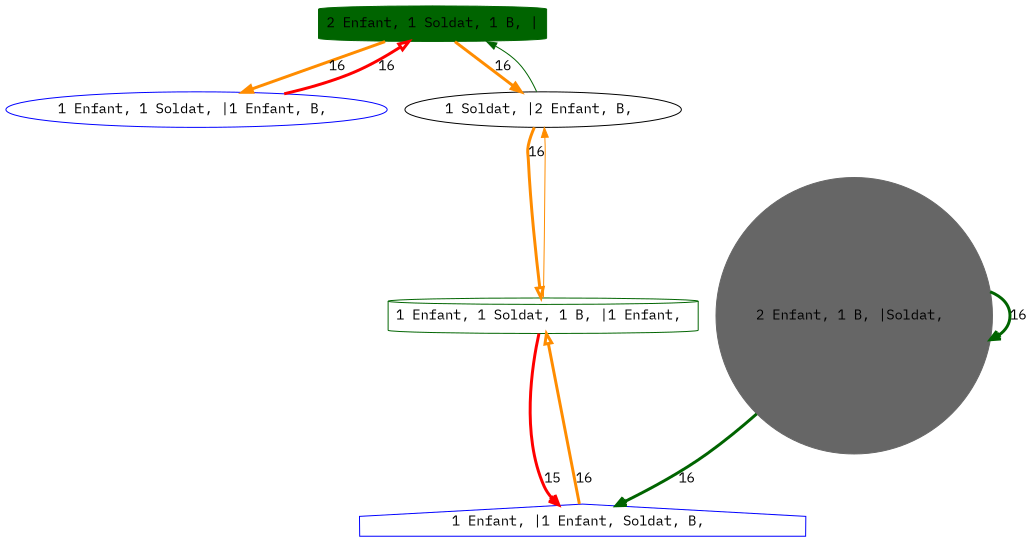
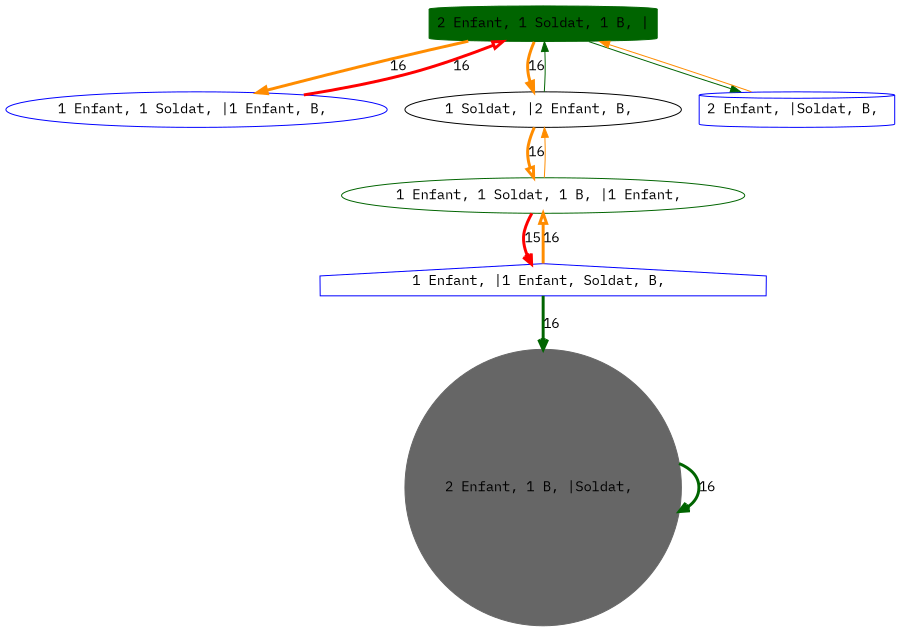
none -> (797, 110)
(543, 316) -> (543, 196)
(694, 463) -> (543, 318)
